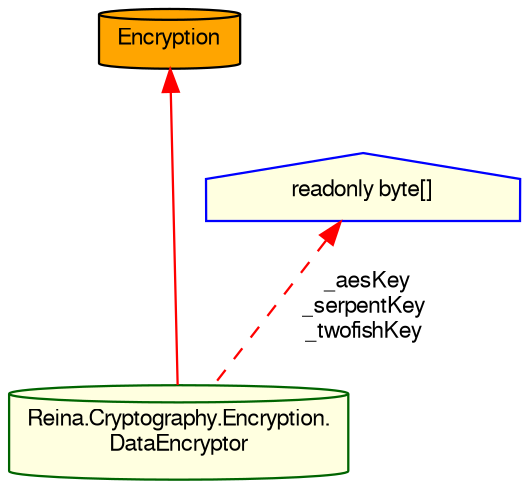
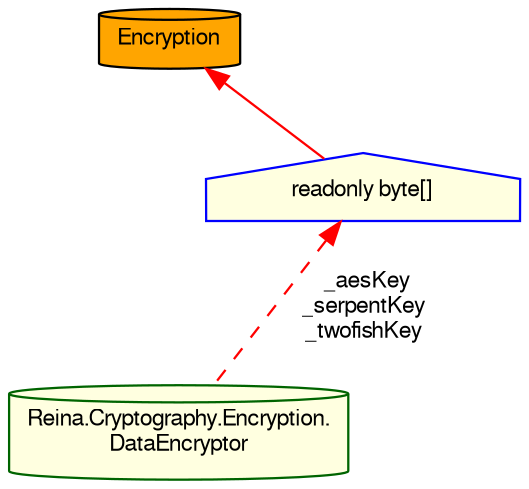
(174, 239) -> (274, 121)
